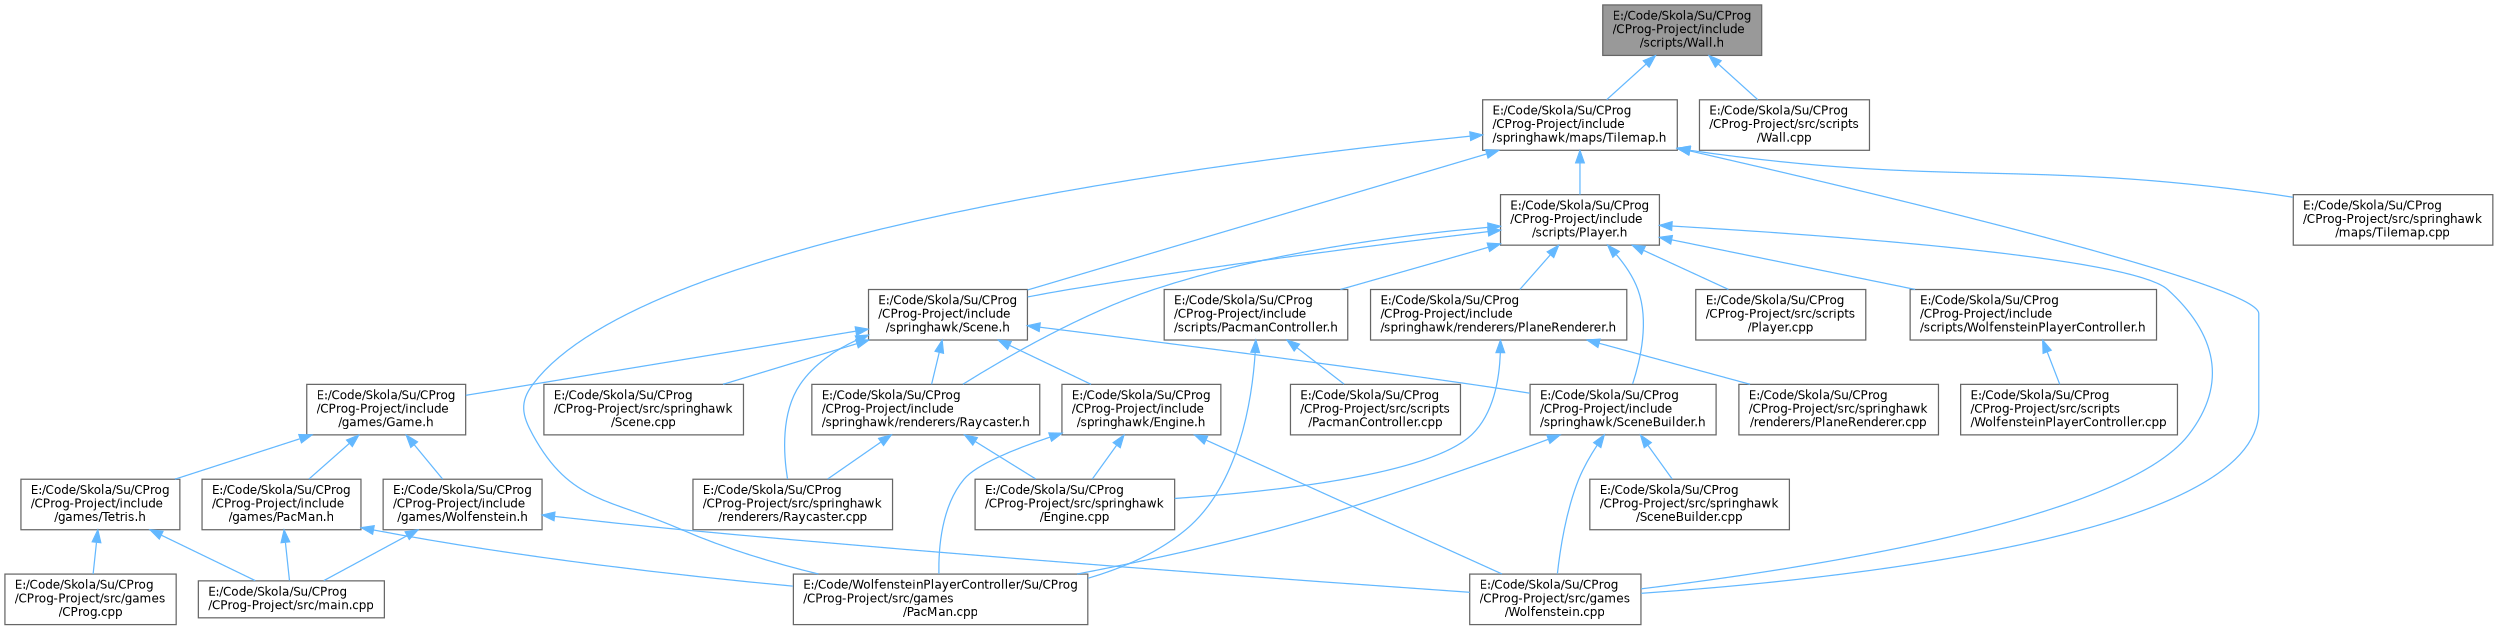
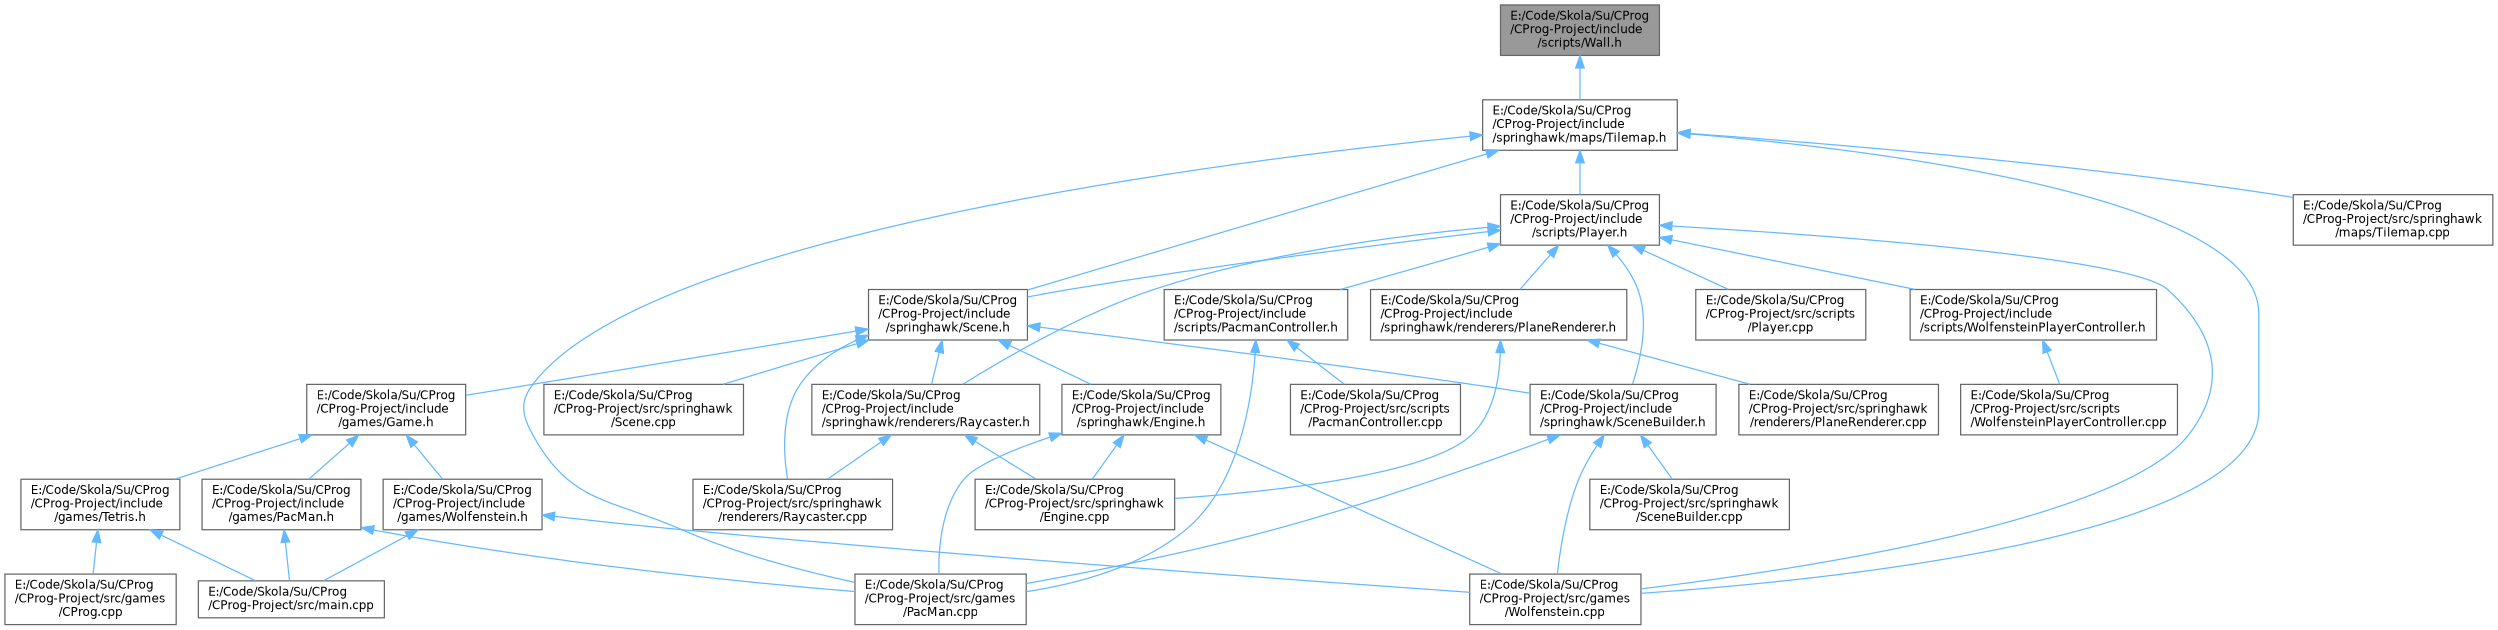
(1784, 125) -> none
(941, 599) -> (941, 599)
